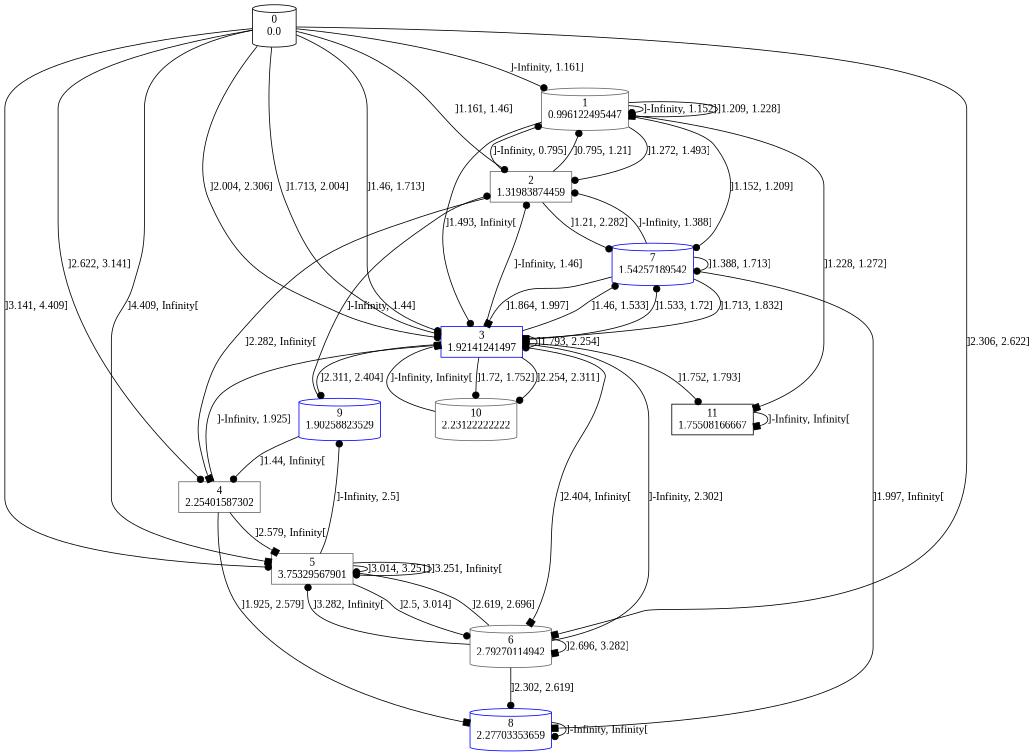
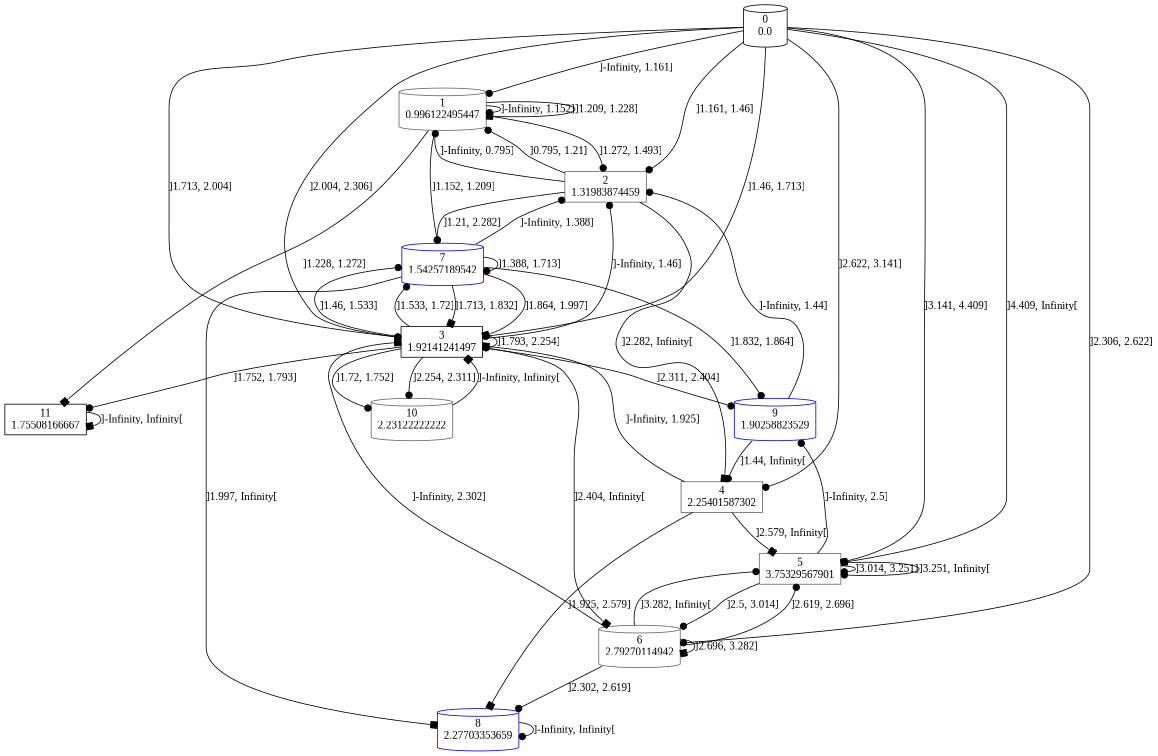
(967, 184) -> (1090, 384)
(450, 200) -> none
none -> (637, 299)
(482, 342) -> (442, 342)
